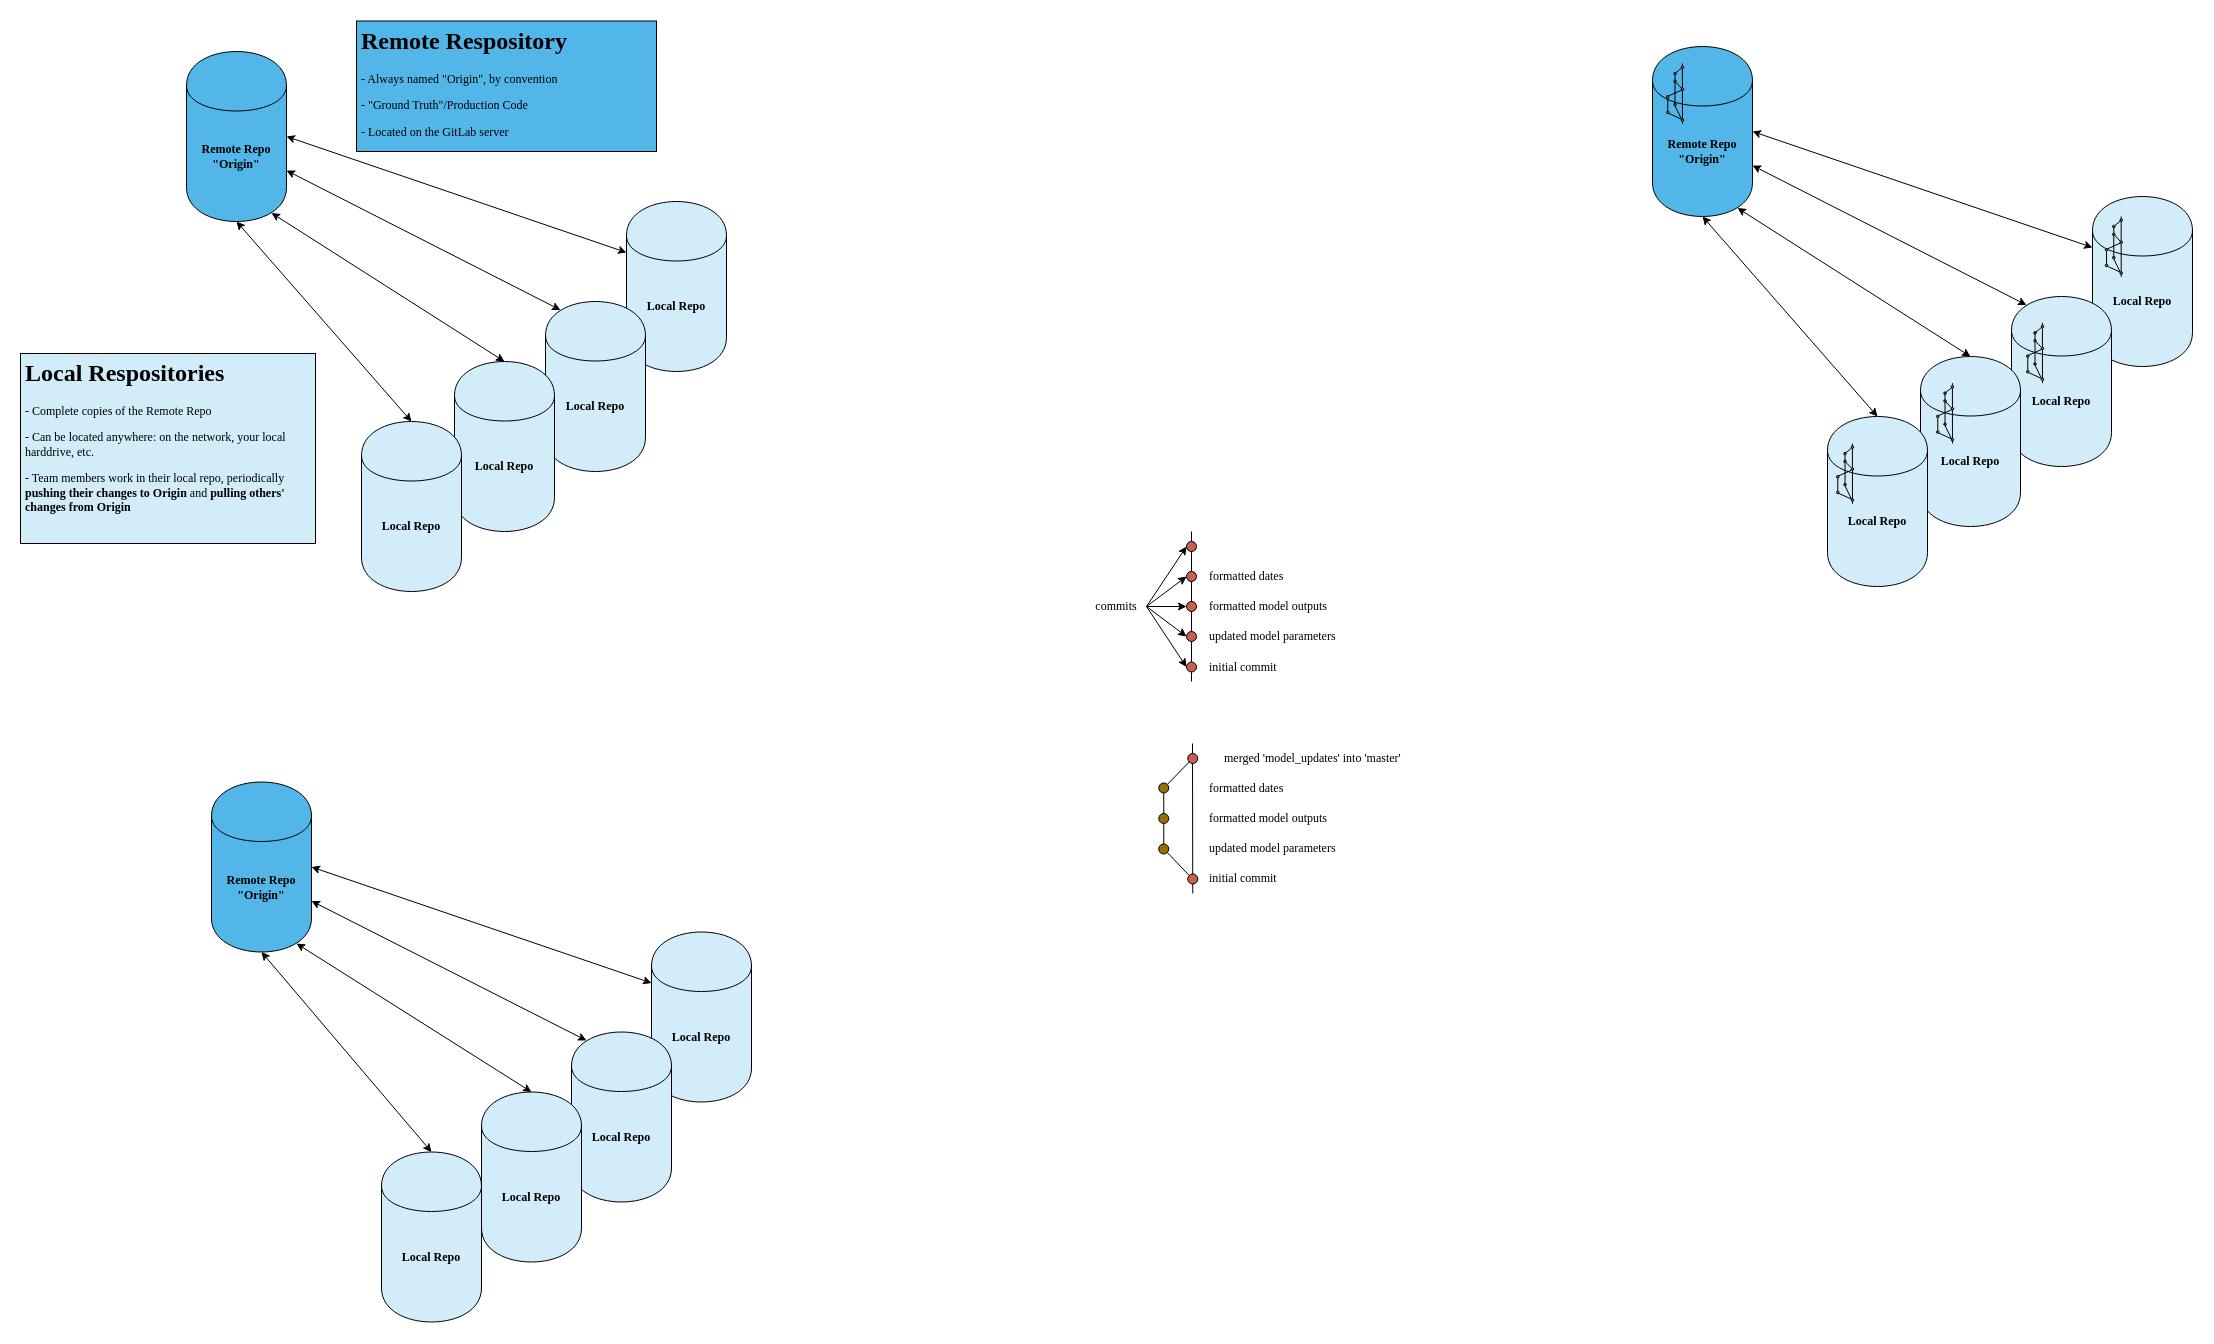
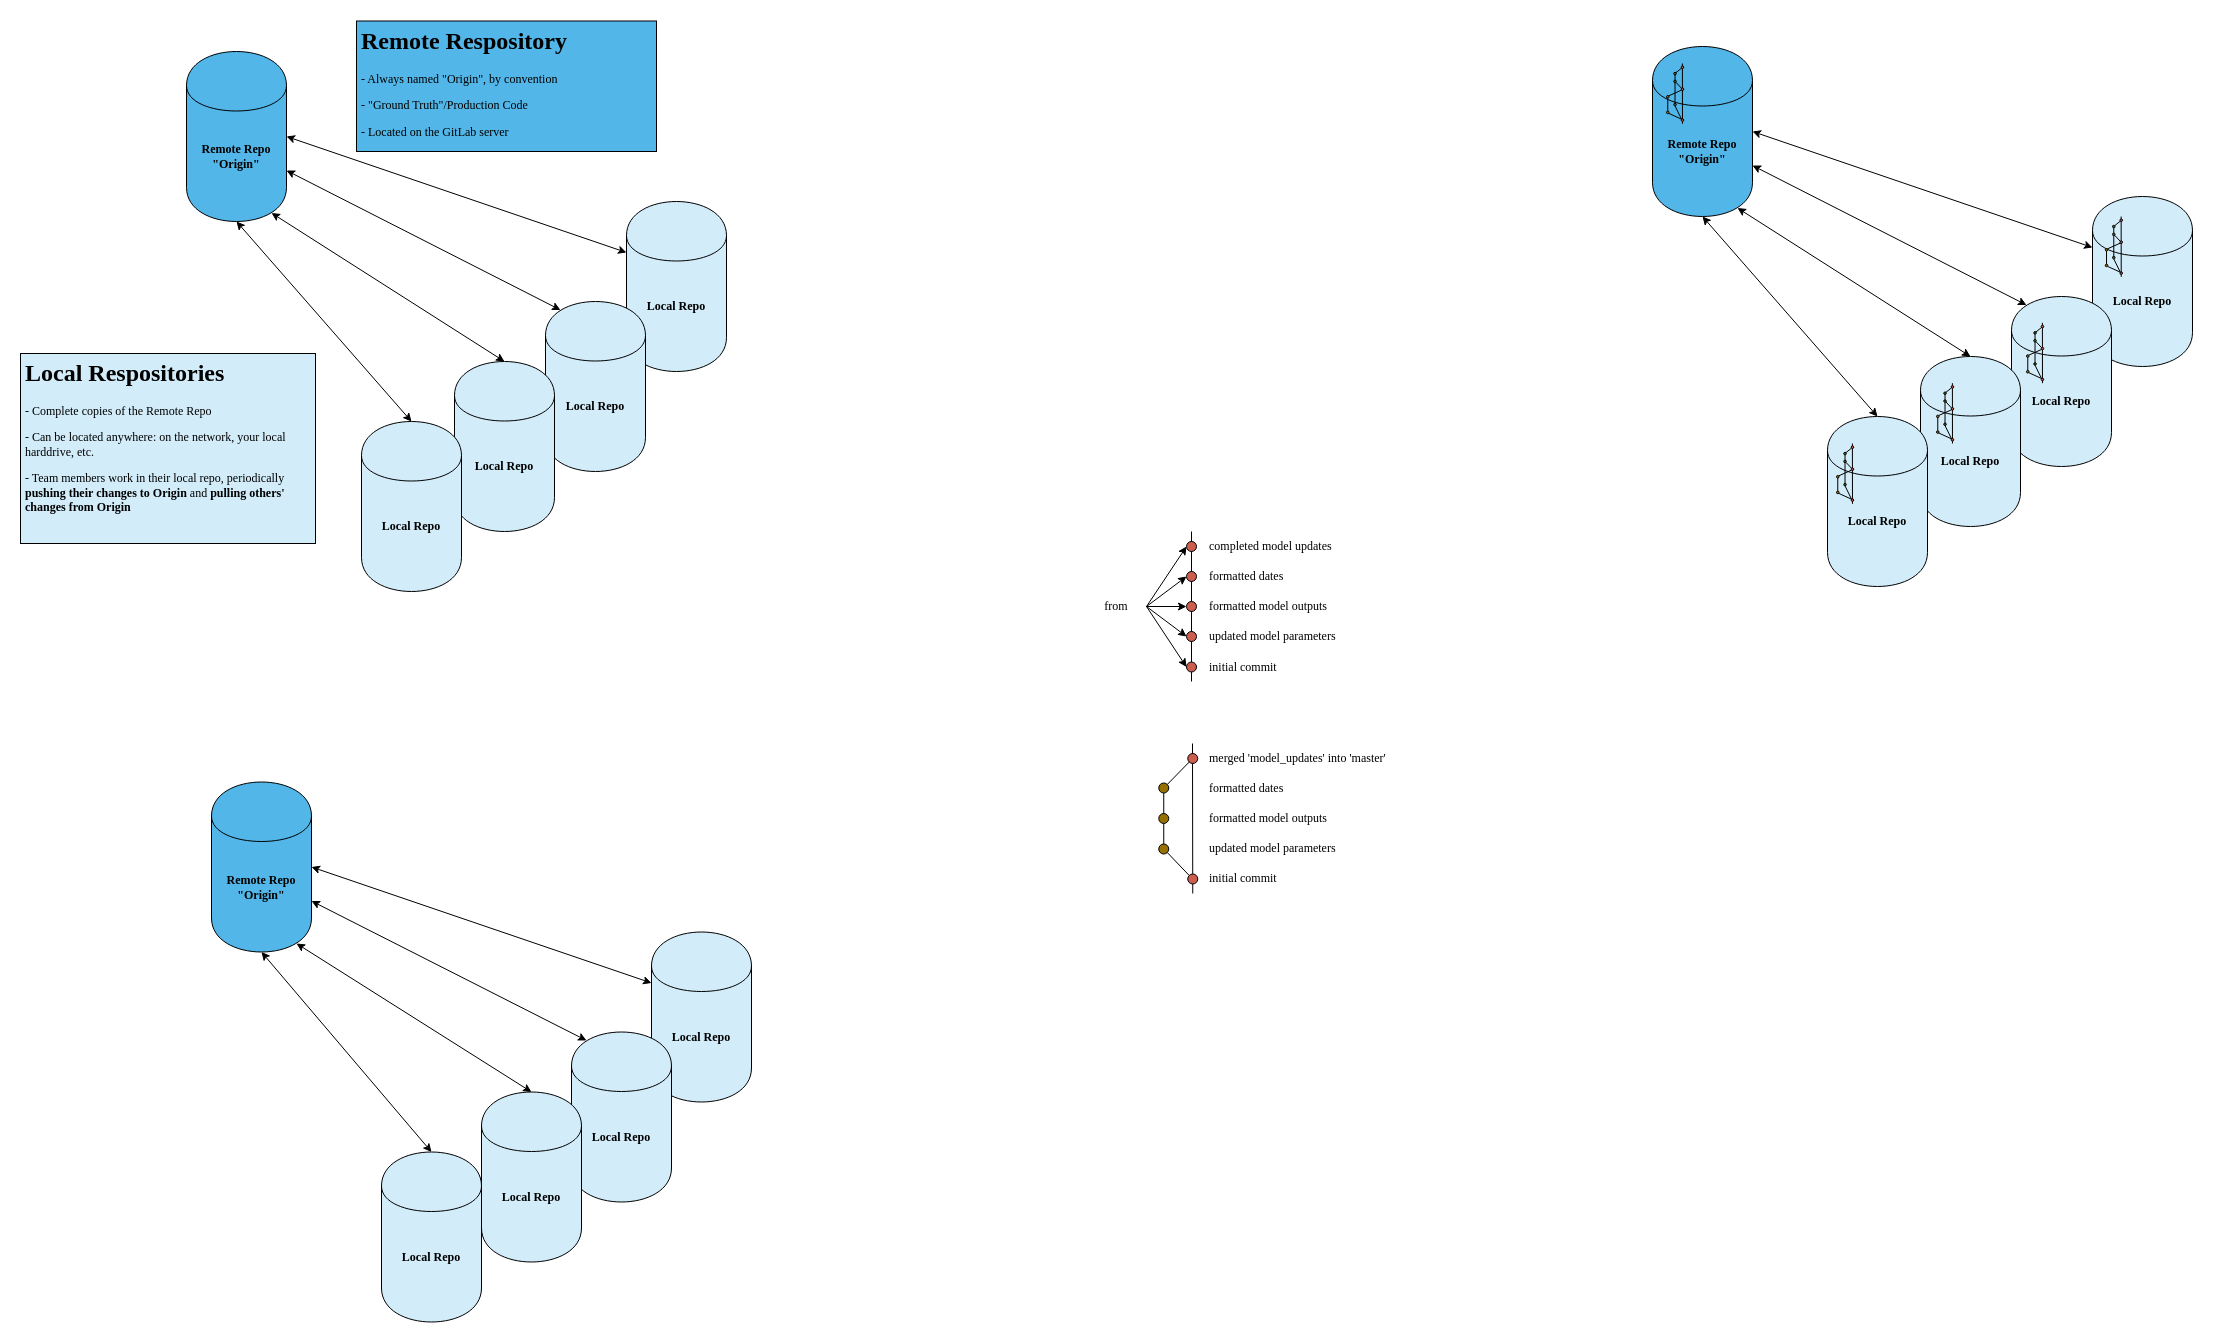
none -> (1302, 547)
(1117, 607) -> (1117, 607)
(1357, 758) -> (1342, 758)
